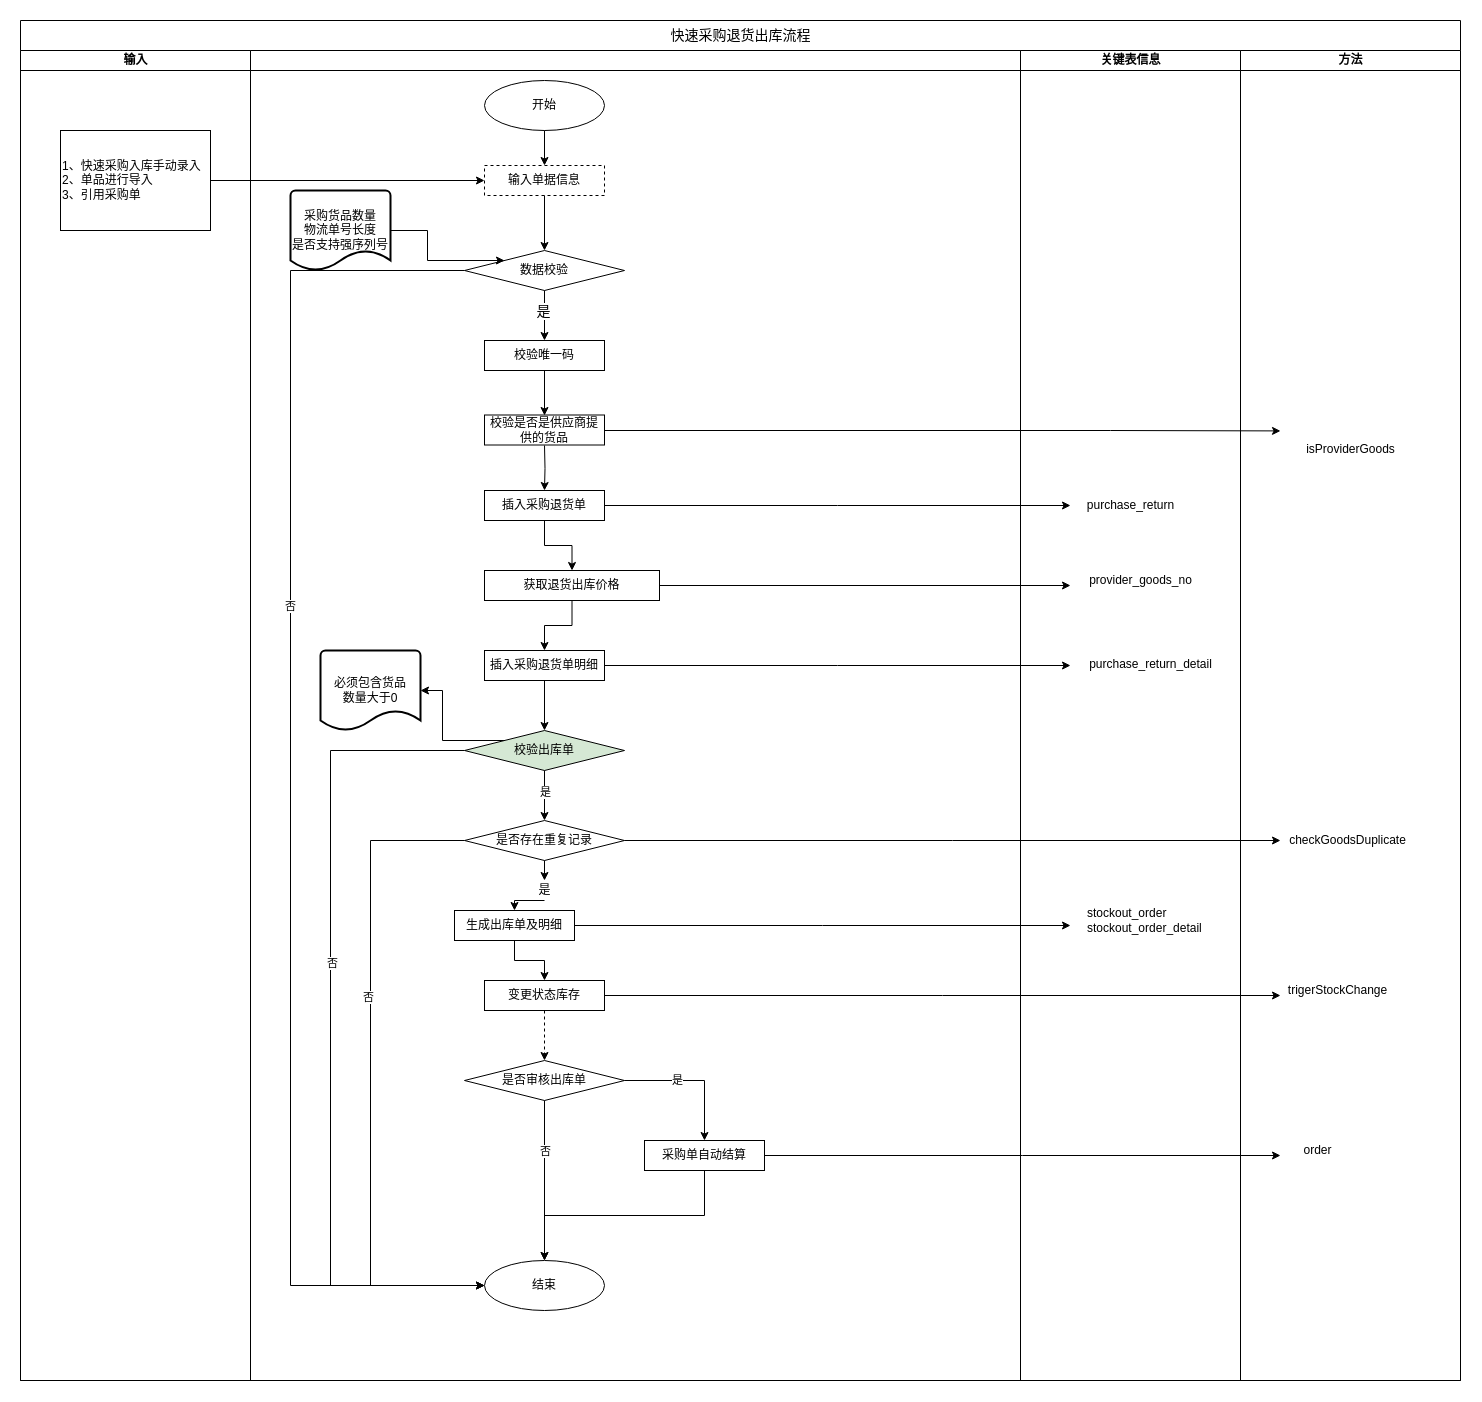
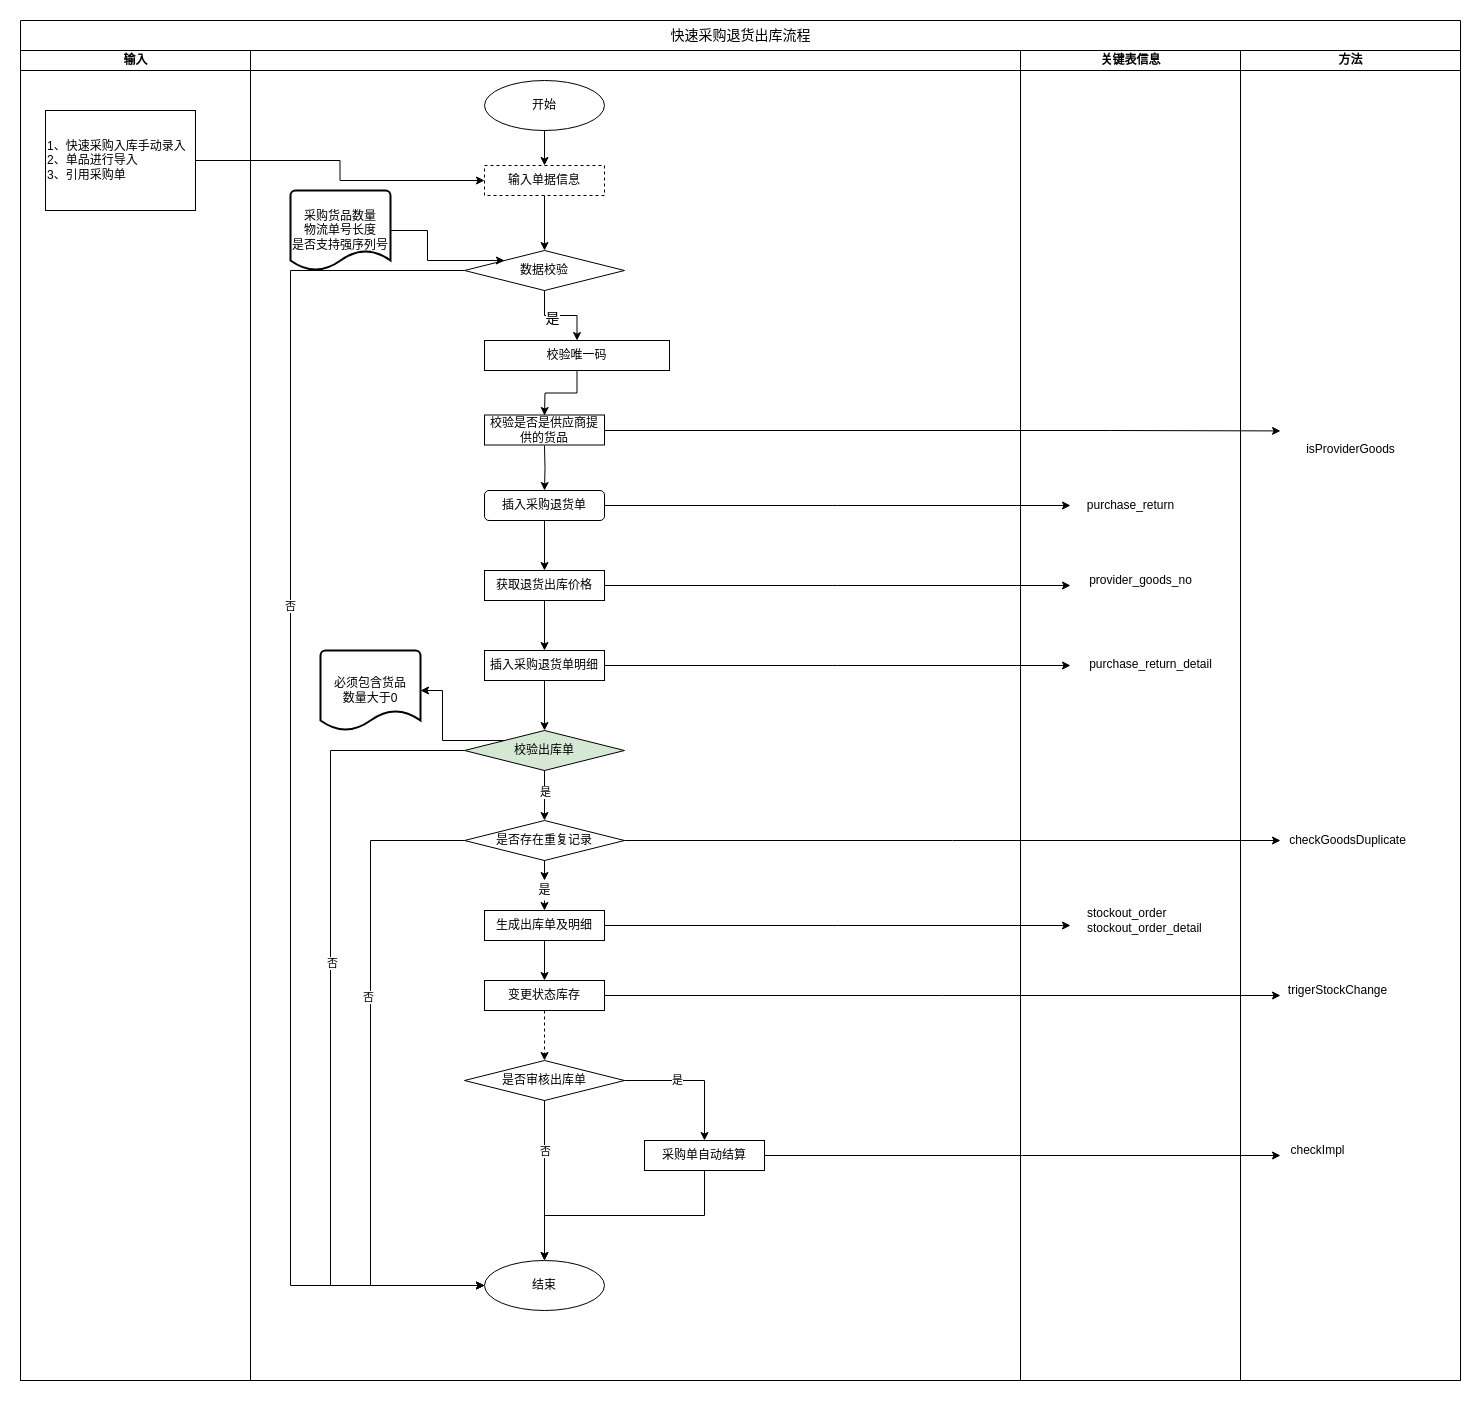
(136, 181) -> (121, 161)
(545, 356) -> (577, 356)
(545, 506) -> (545, 506)
(572, 586) -> (545, 586)
(515, 926) -> (545, 926)
(1318, 1151) -> (1318, 1151)
